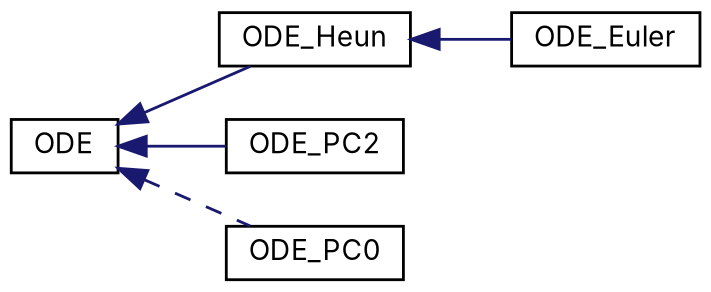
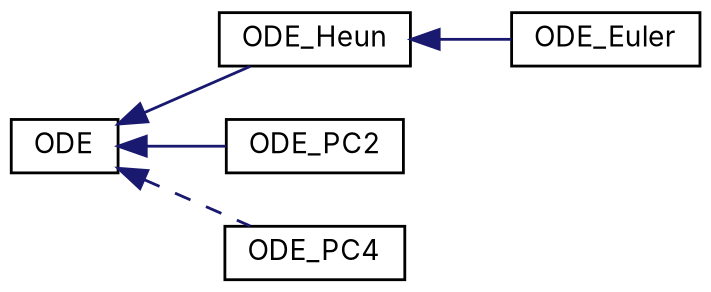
(315, 253) -> (315, 253)
